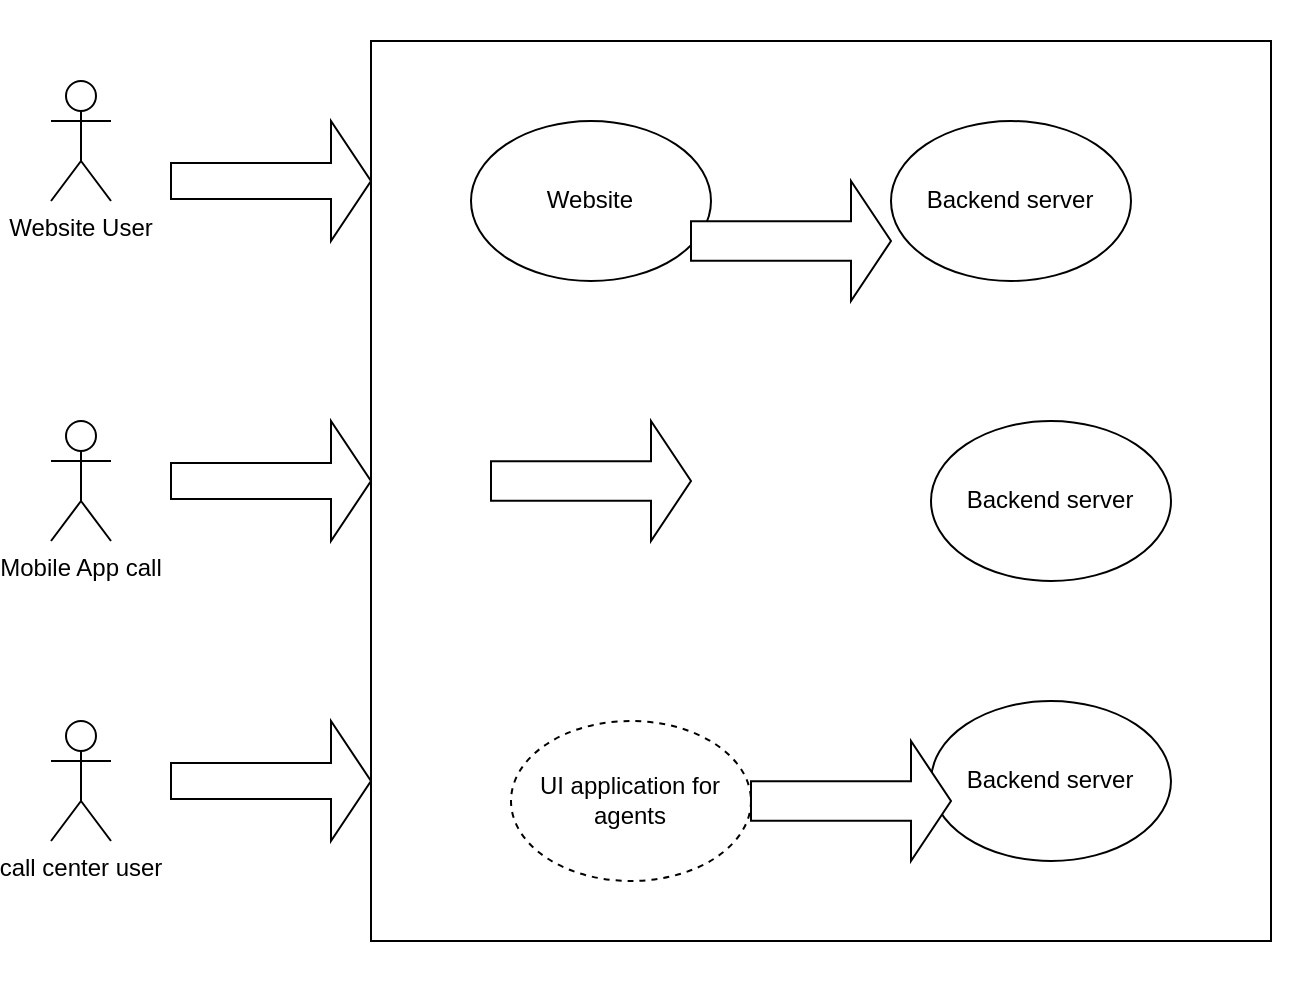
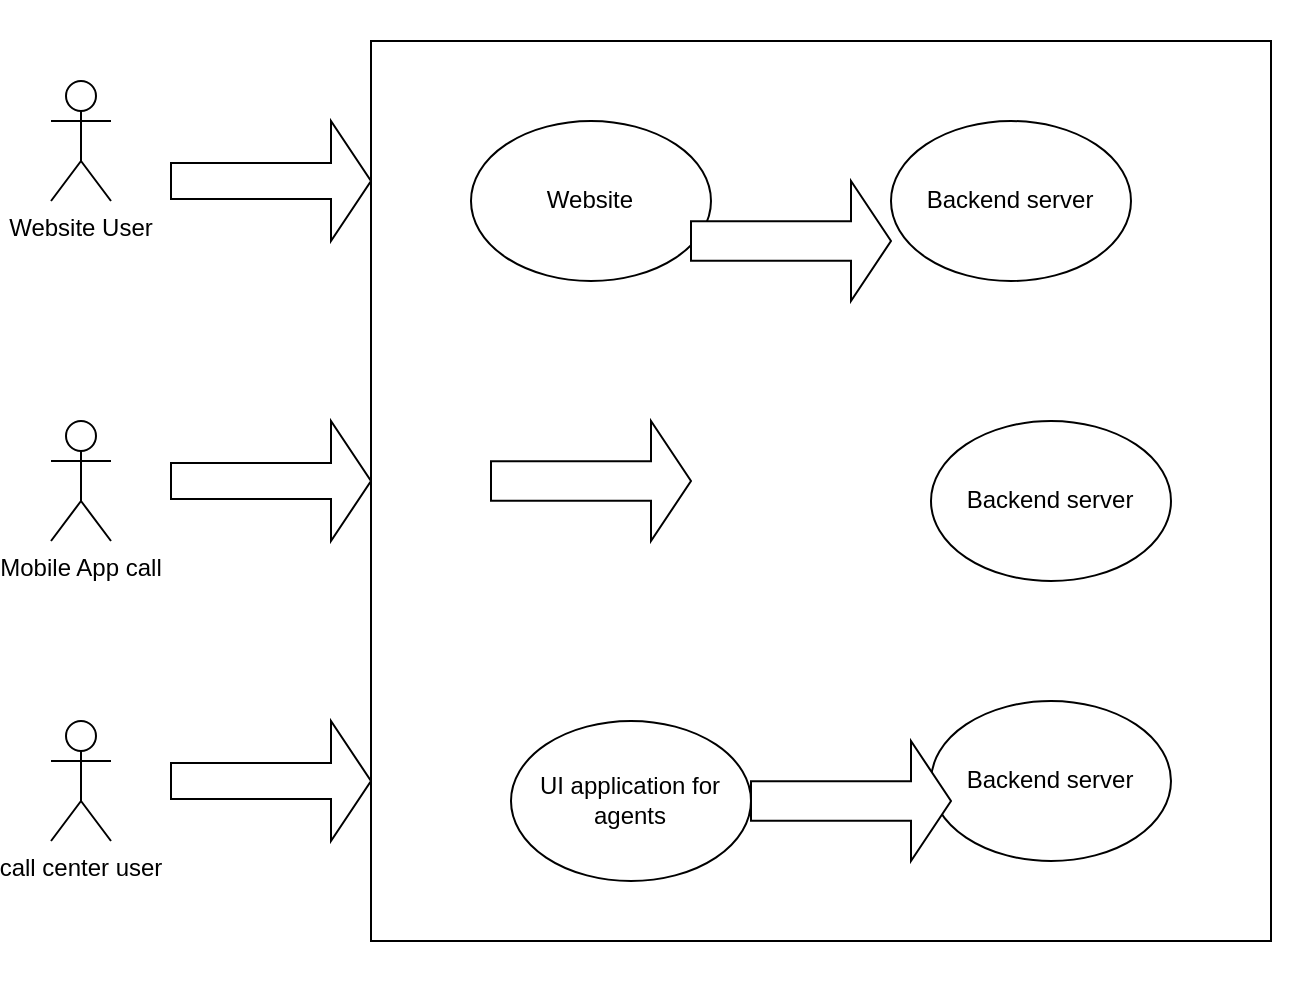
(631, 801) -> (631, 801)
